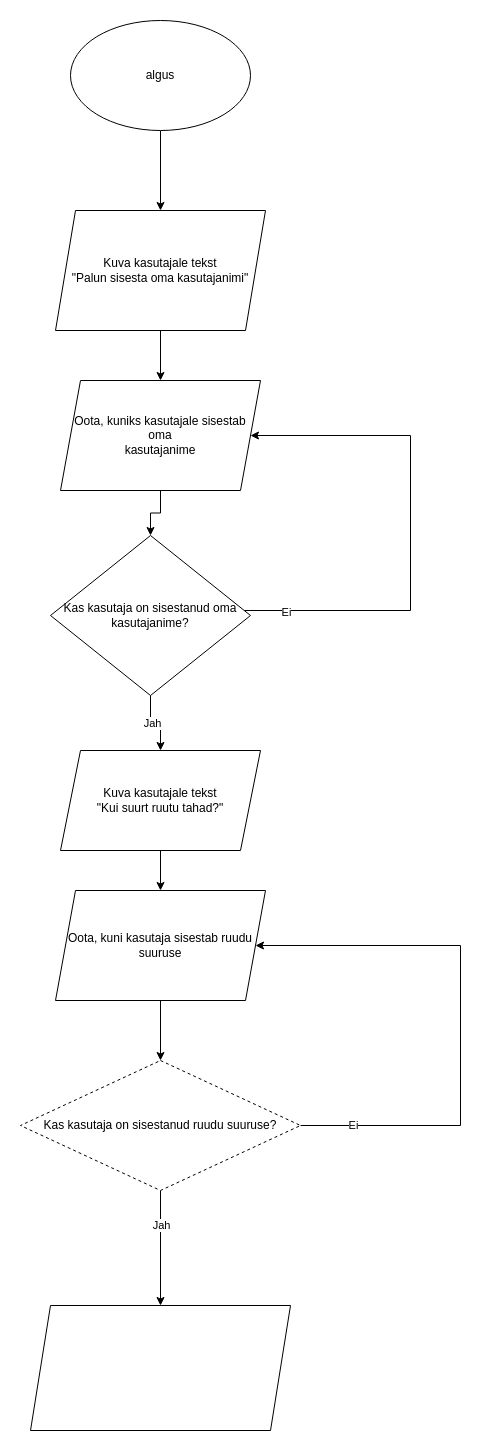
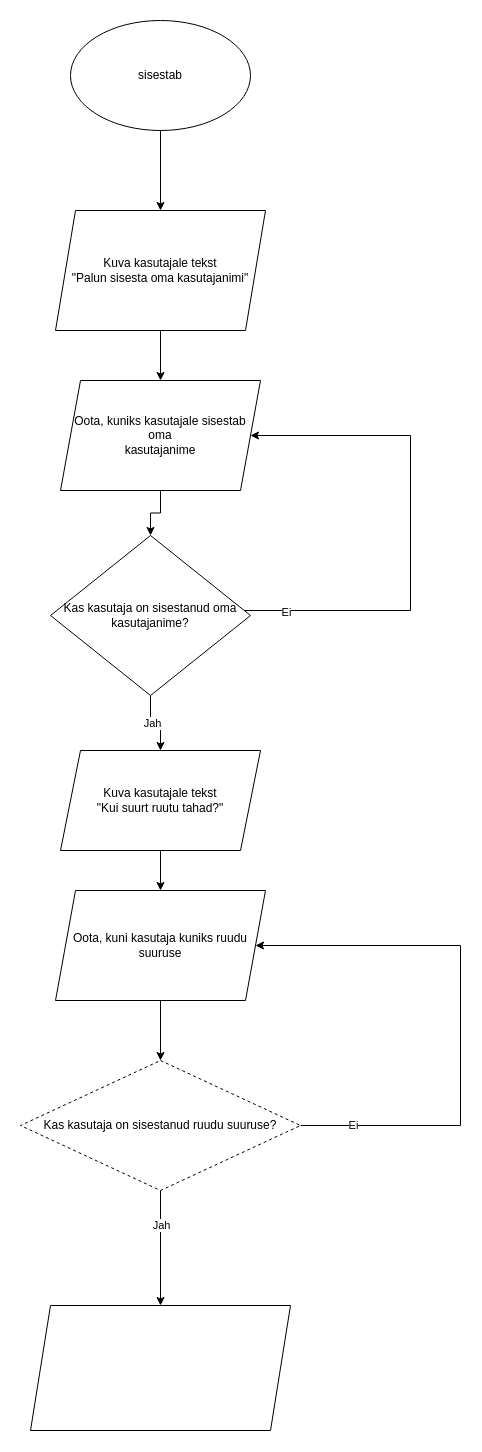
(161, 76) -> (161, 76)
(161, 946) -> (161, 946)
